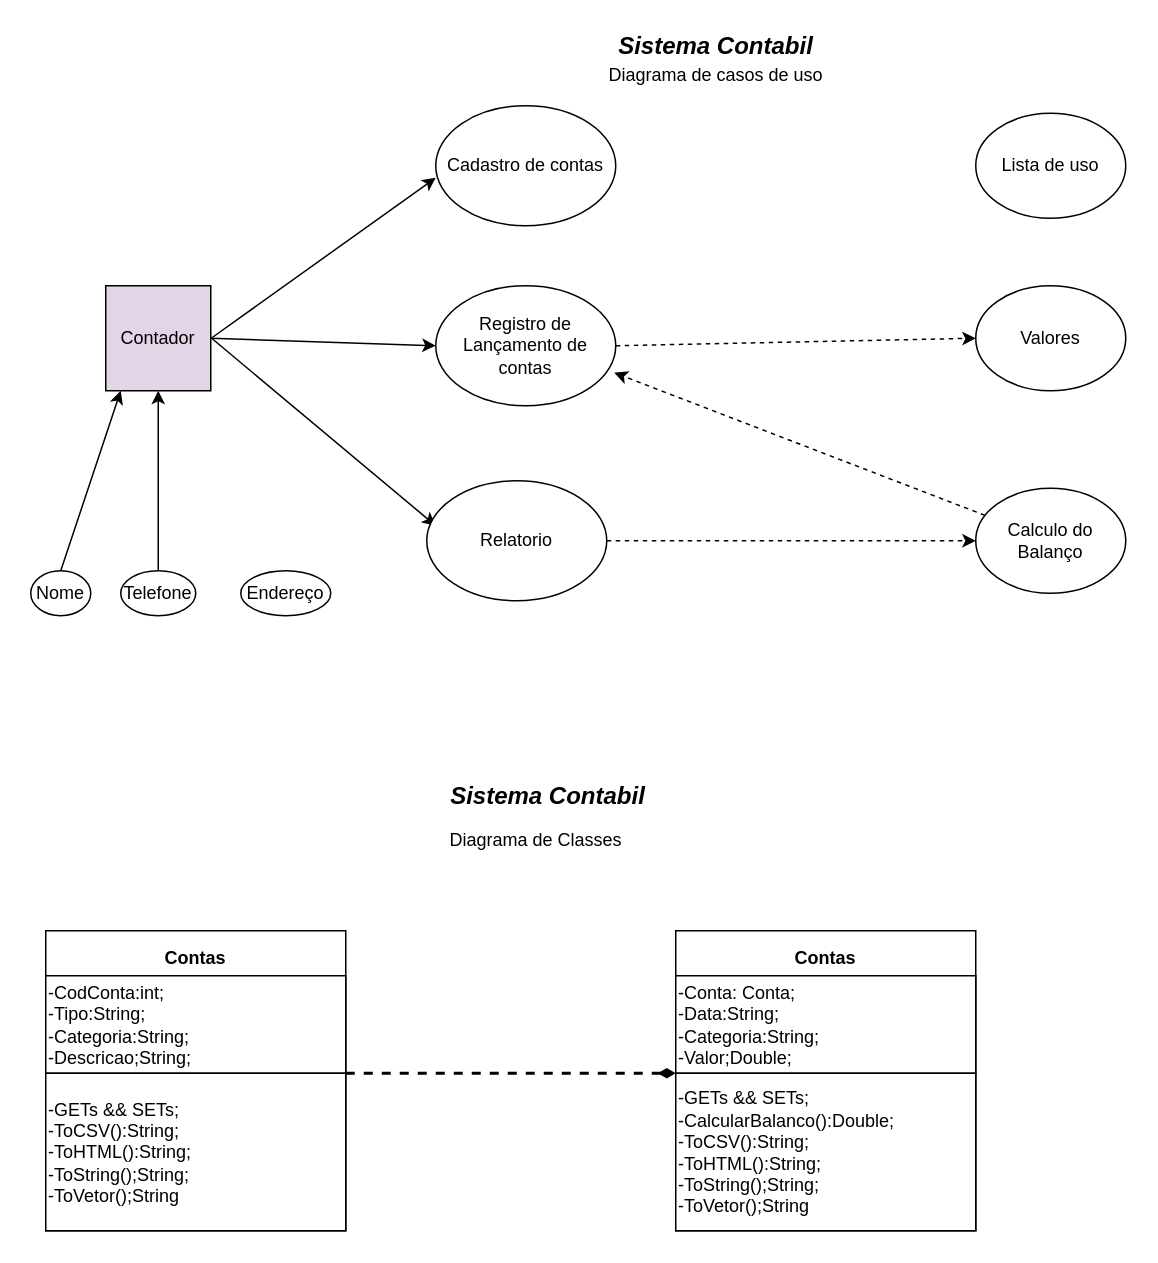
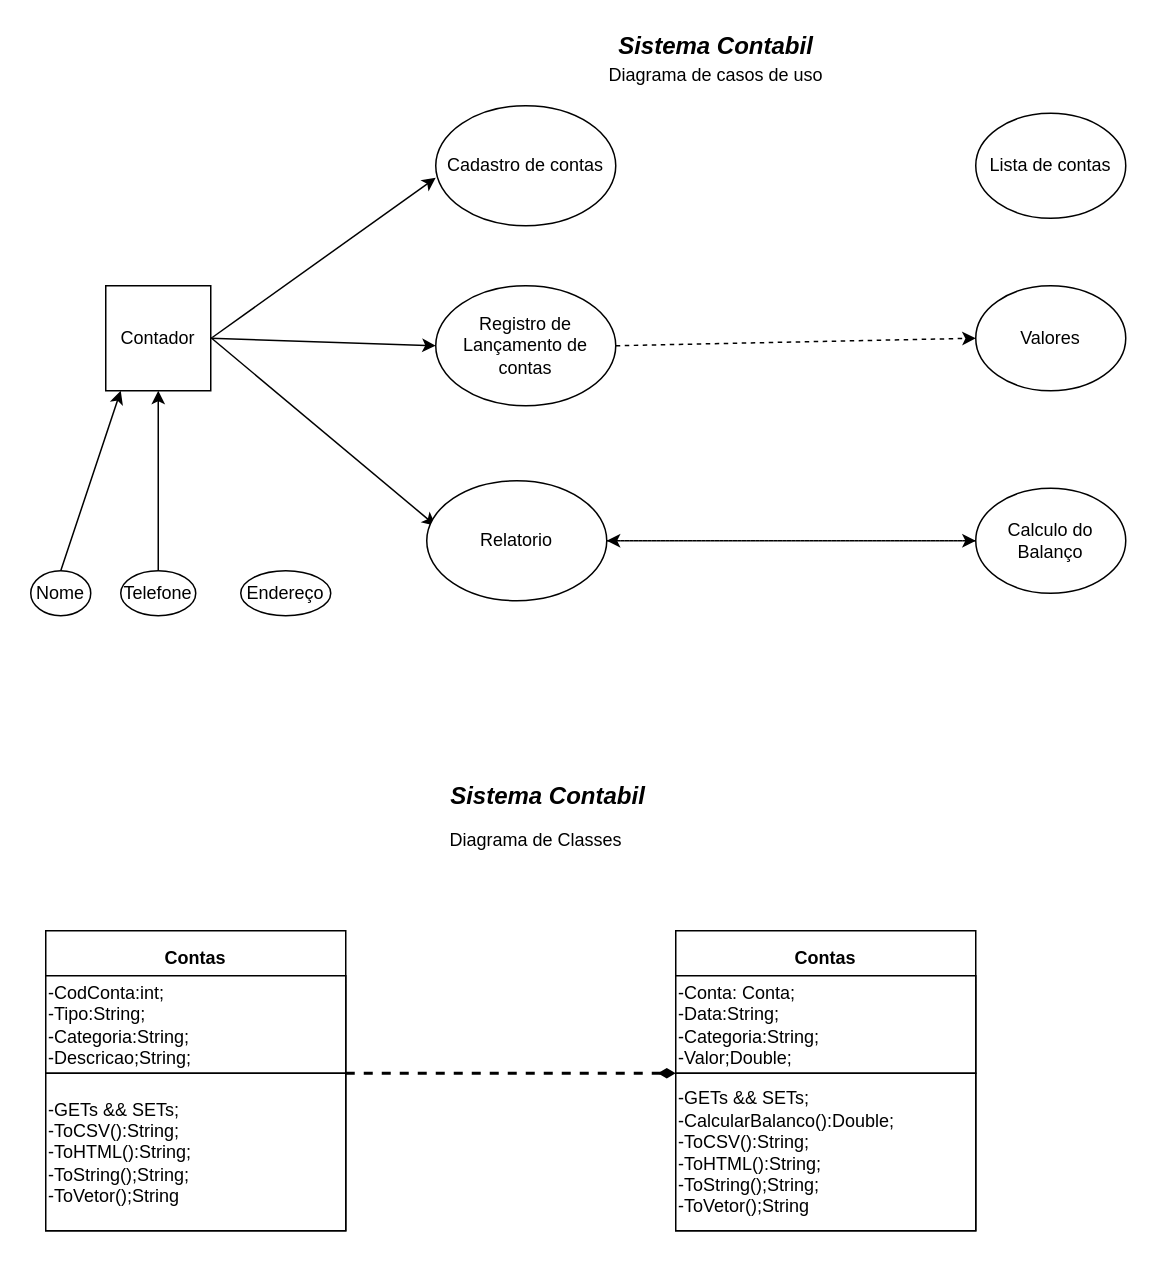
(1051, 166) -> (1051, 166)
(158, 338) -> (158, 338)
(805, 446) -> (972, 541)
